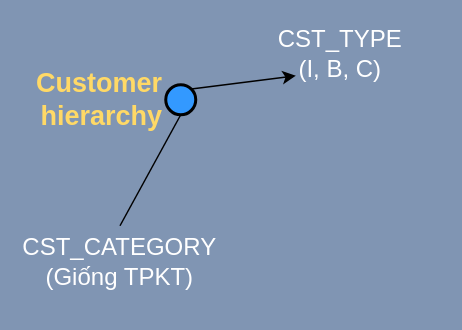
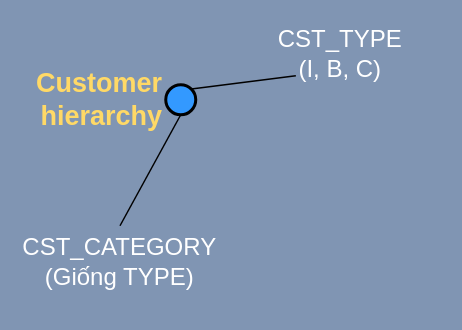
(284, 77) -> (288, 77)
(120, 262) -> (120, 262)
